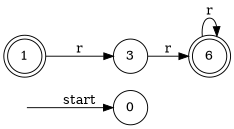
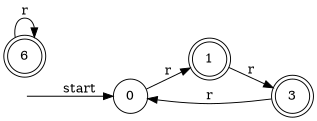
(131, 56) -> (293, 96)
(163, 56) -> (214, 104)
none -> (164, 81)
